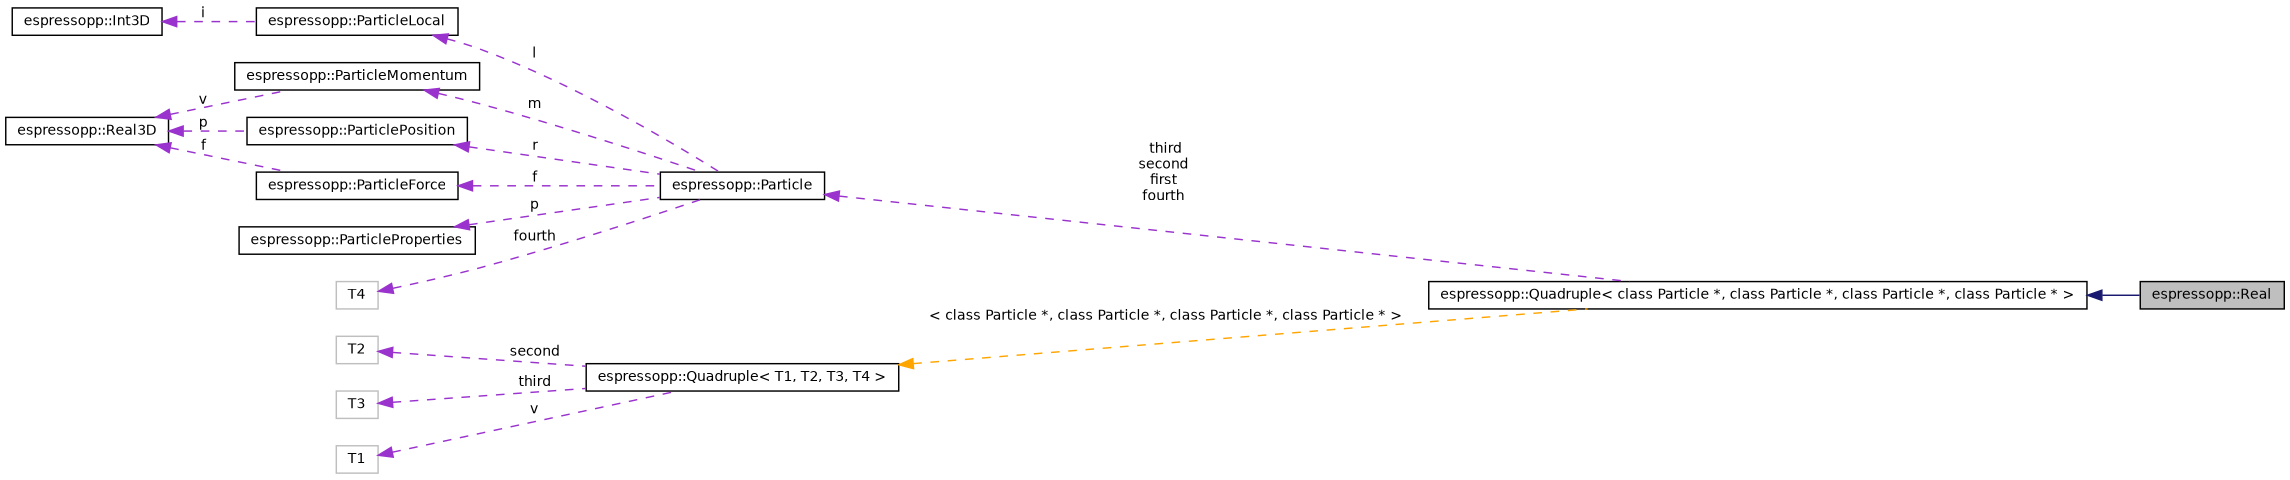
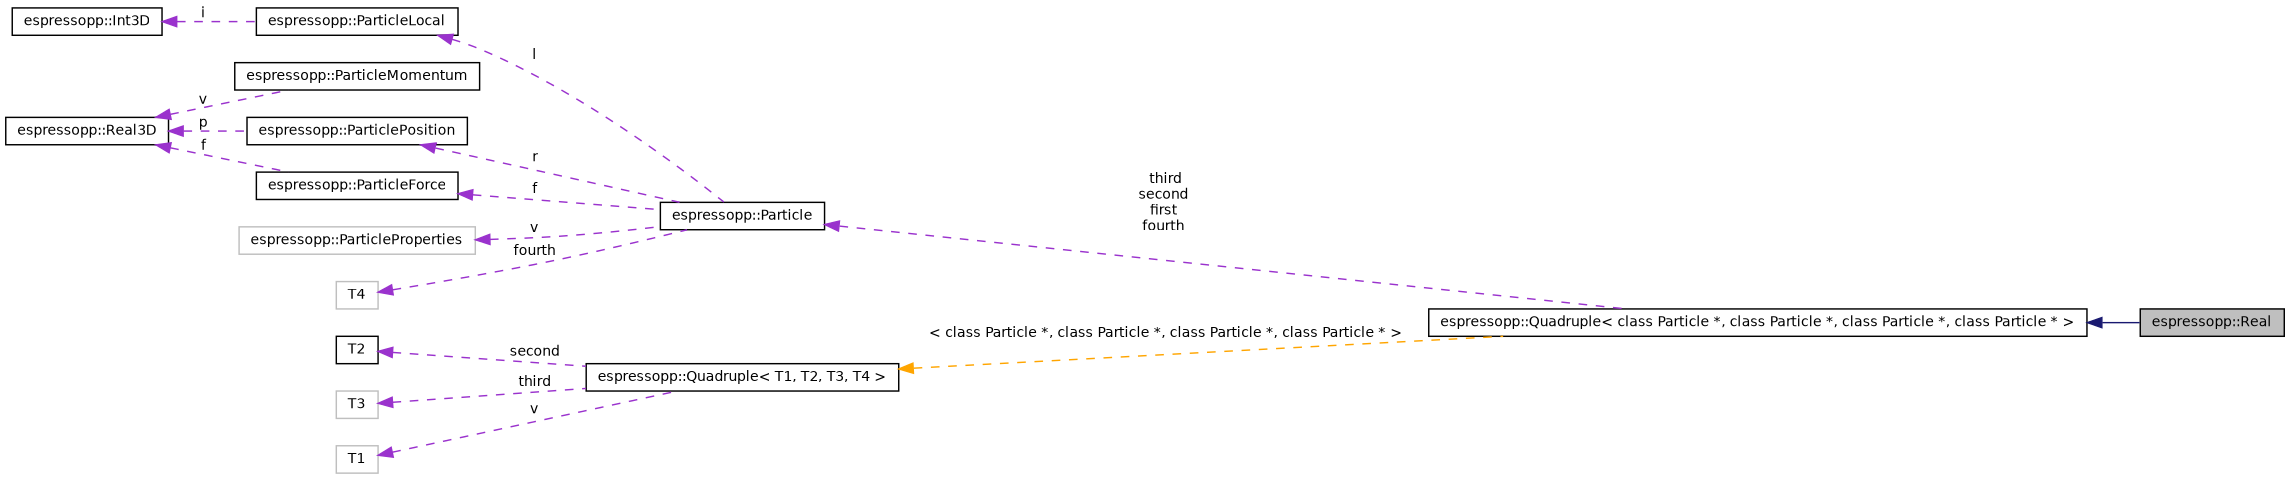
(570, 130) -> none
(533, 205) -> (533, 228)
(357, 241) -> (357, 241)
(357, 350) -> (357, 350)
